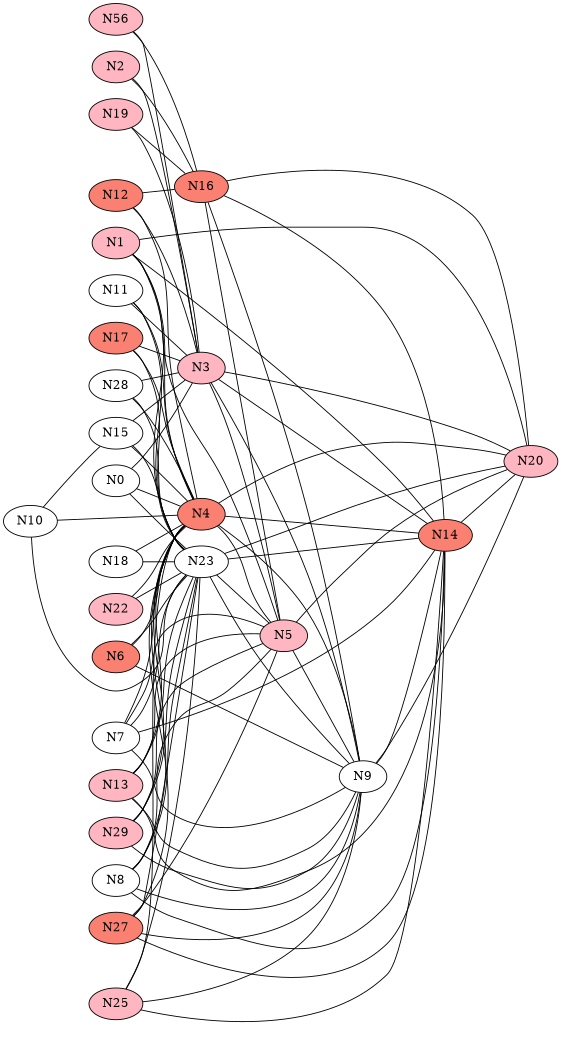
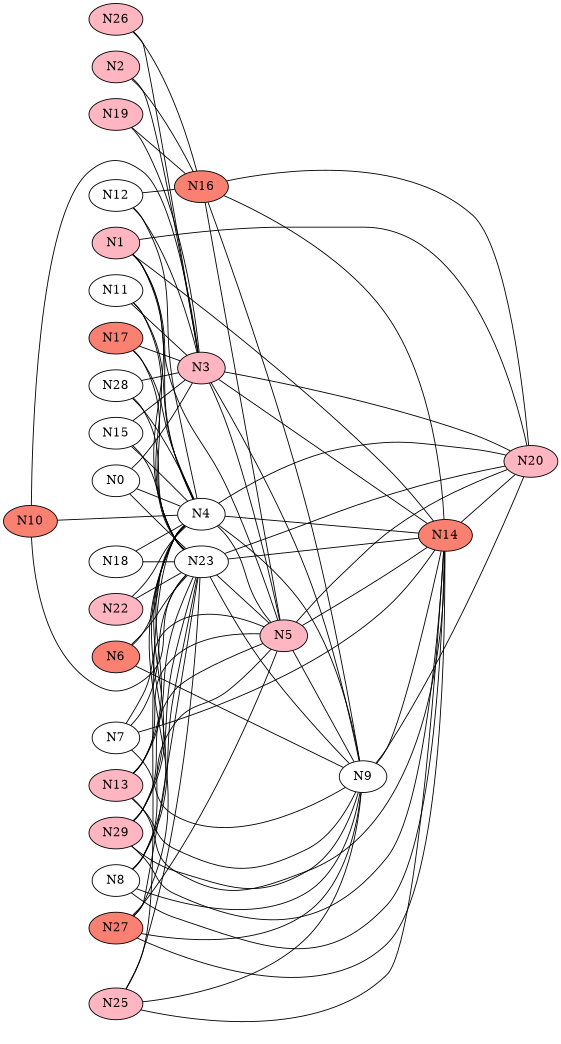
(116, 19) -> (116, 19)
(116, 196) -> (116, 196)
(71, 476) -> (66, 212)
(201, 514) -> (201, 514)
(30, 521) -> (30, 521)
none -> (365, 588)
(153, 623) -> none
none -> (390, 852)
